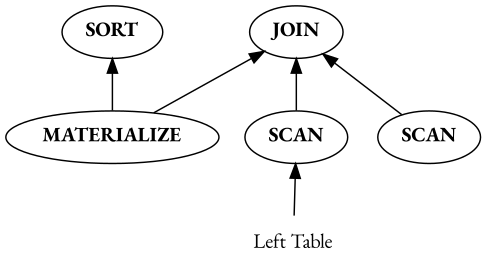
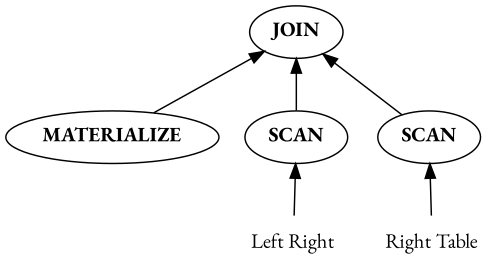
(112, 32) -> none
(293, 242) -> (293, 242)
none -> (432, 242)
